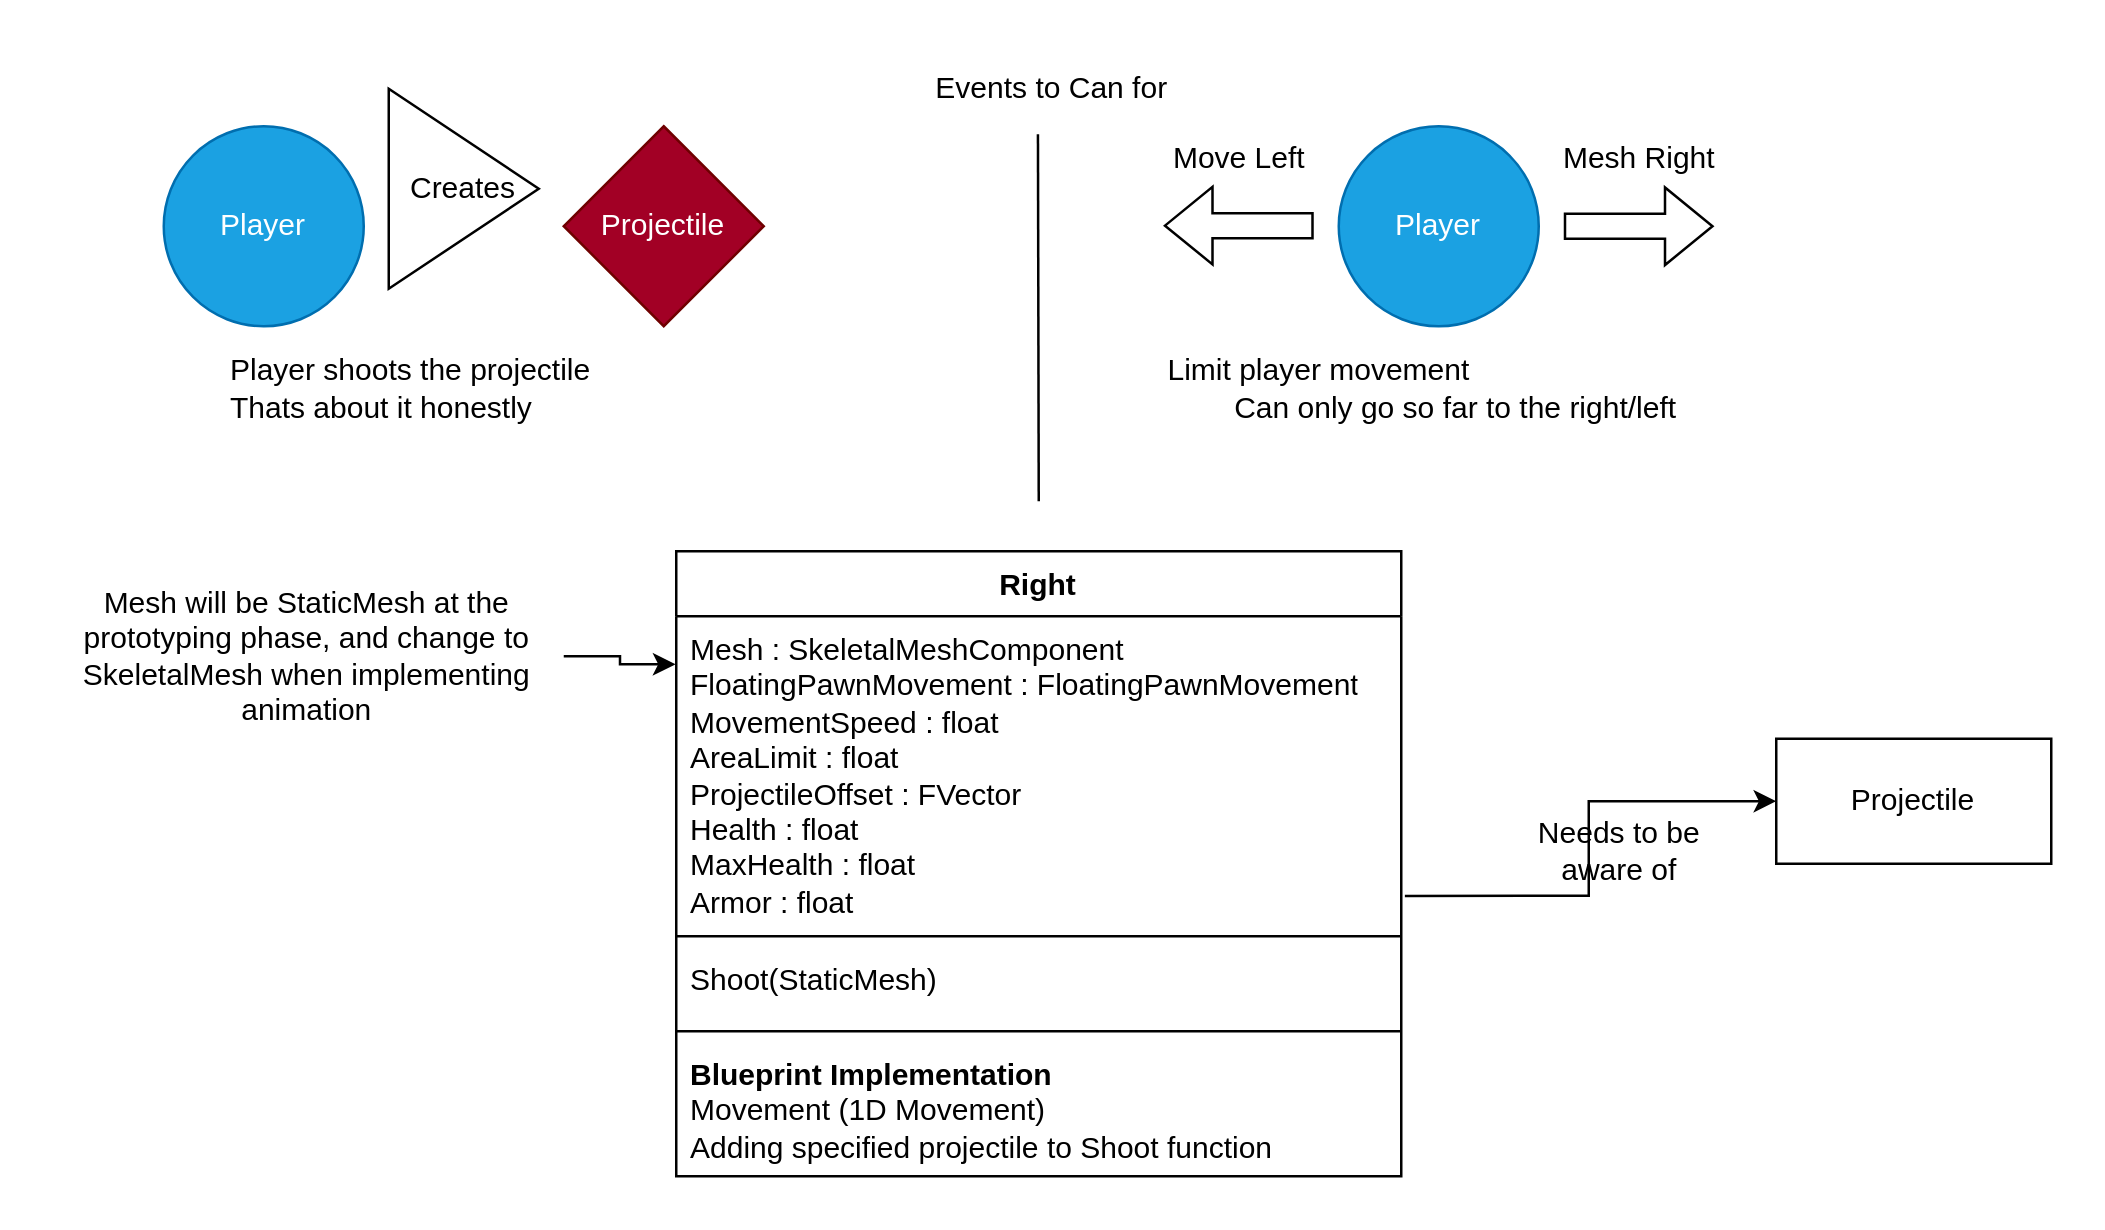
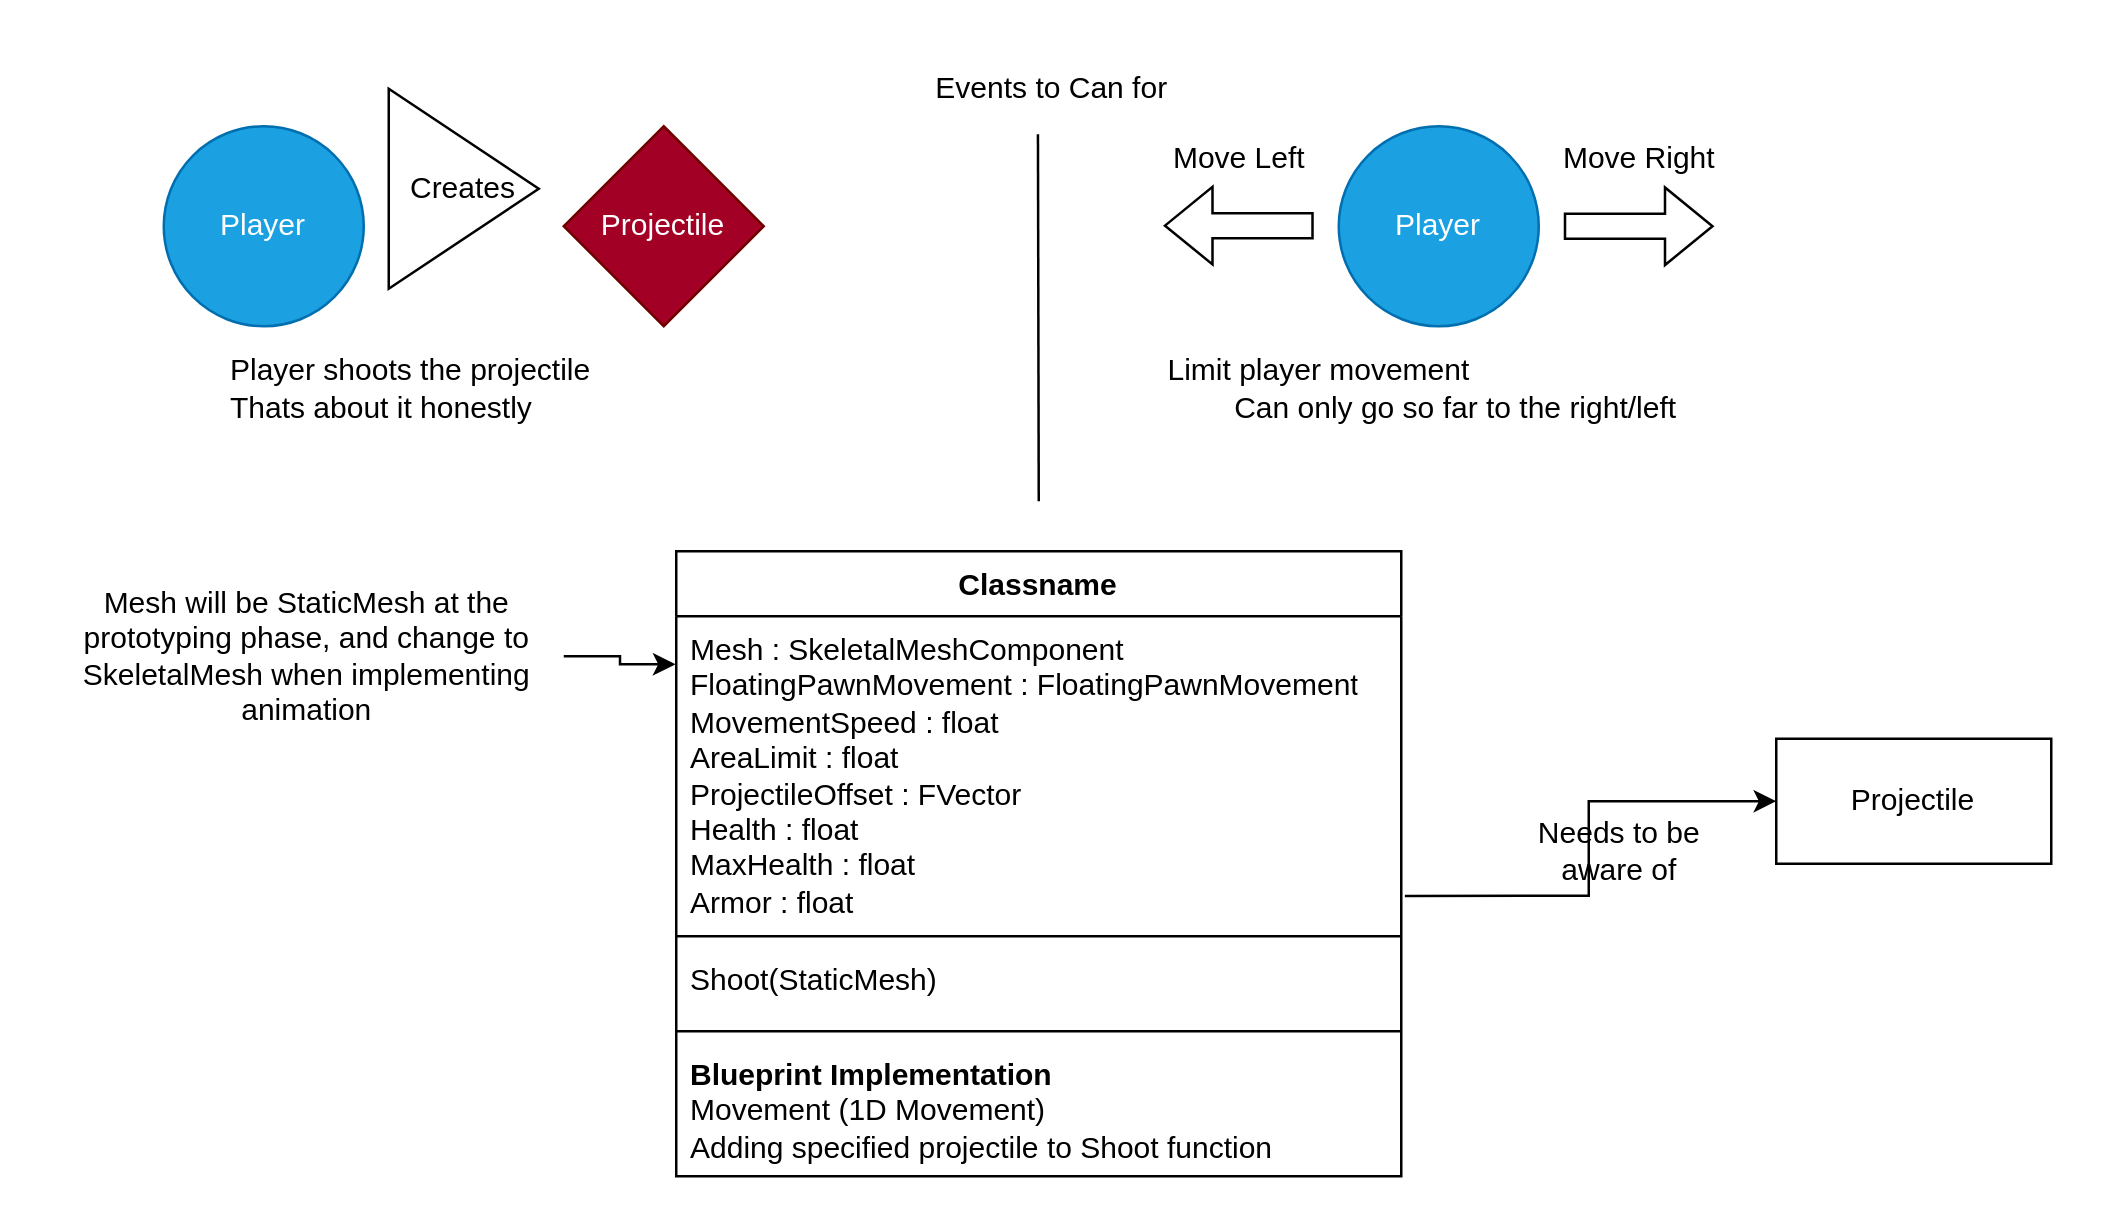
(1640, 159) -> (1640, 159)
(1039, 587) -> (1039, 587)
